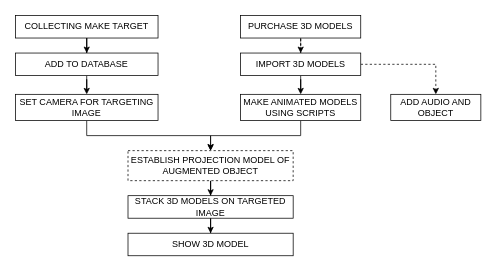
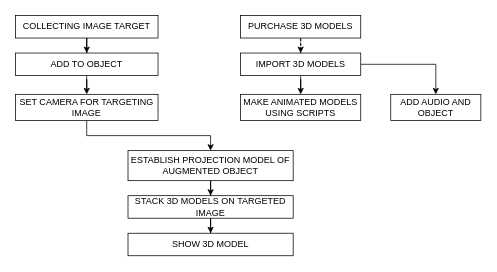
(87, 27) -> (87, 27)
(87, 64) -> (87, 64)
(410, 64) -> (410, 64)
(264, 135) -> none
(210, 165) -> (210, 165)
